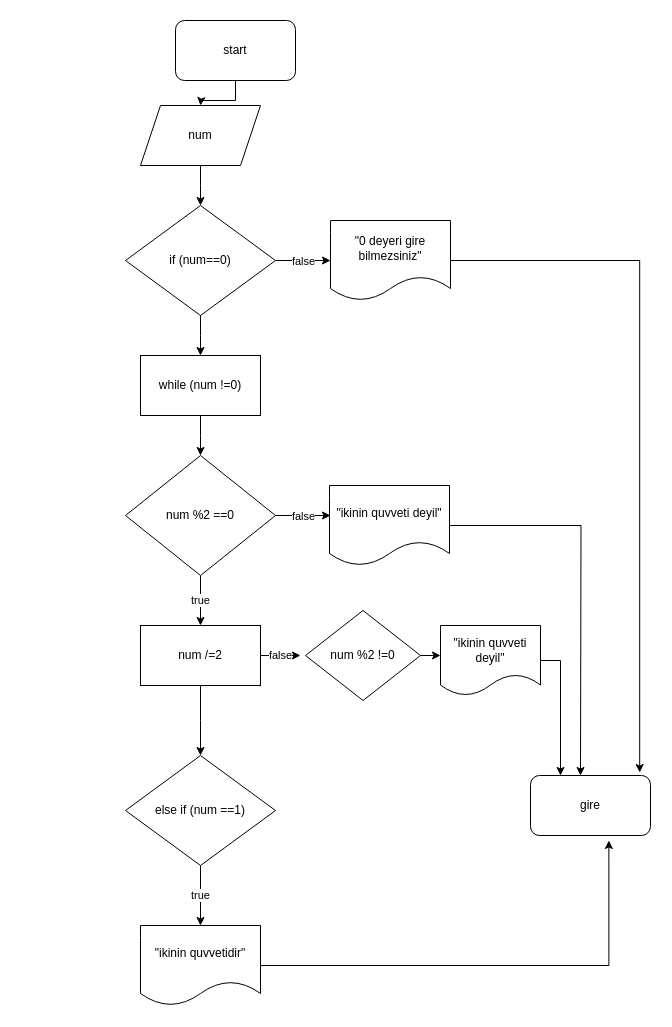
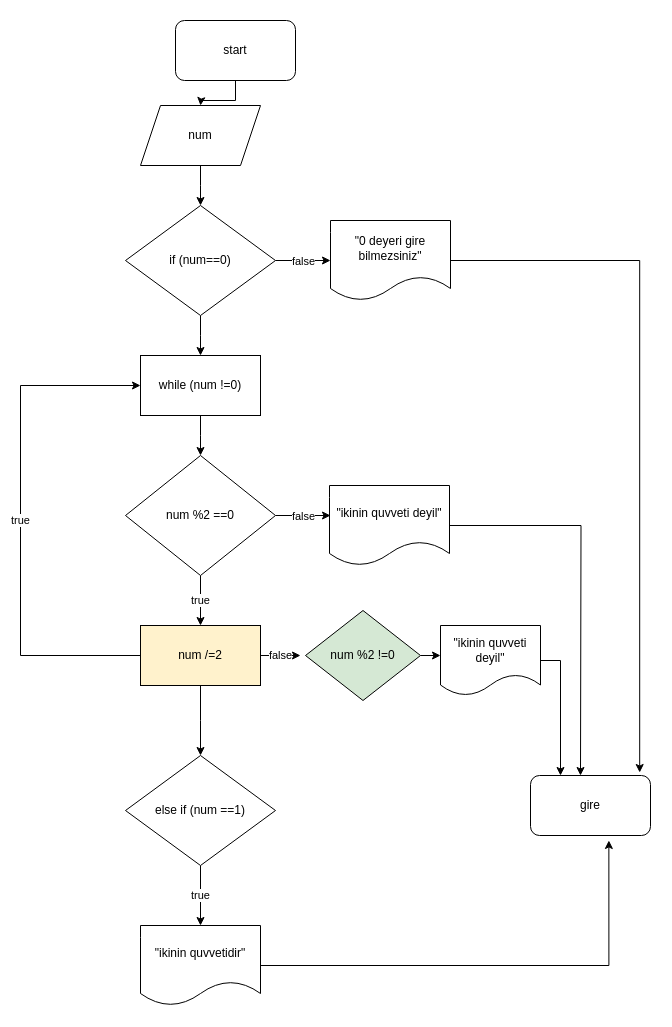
none -> (21, 525)
(201, 656) -> (201, 656)
(363, 656) -> (363, 656)
